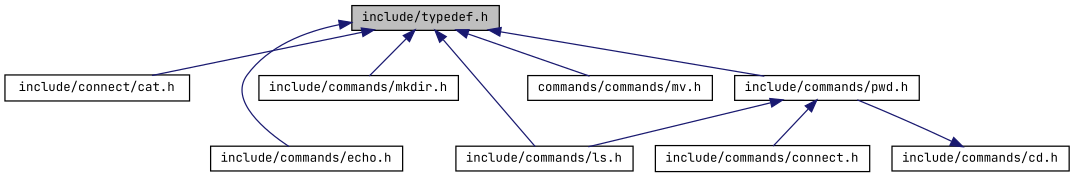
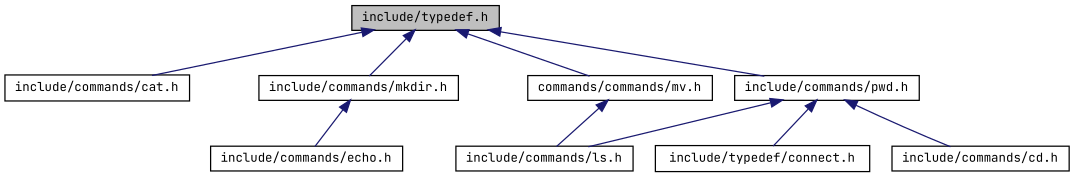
(252, 69) -> (329, 128)
(97, 88) -> (97, 88)
(489, 93) -> (578, 127)
(905, 120) -> (903, 127)
(763, 159) -> (763, 159)
